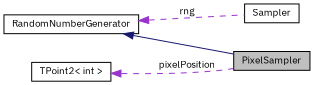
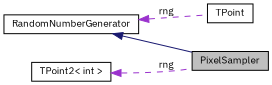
(272, 13) -> (230, 13)
(186, 65) -> (165, 65)
